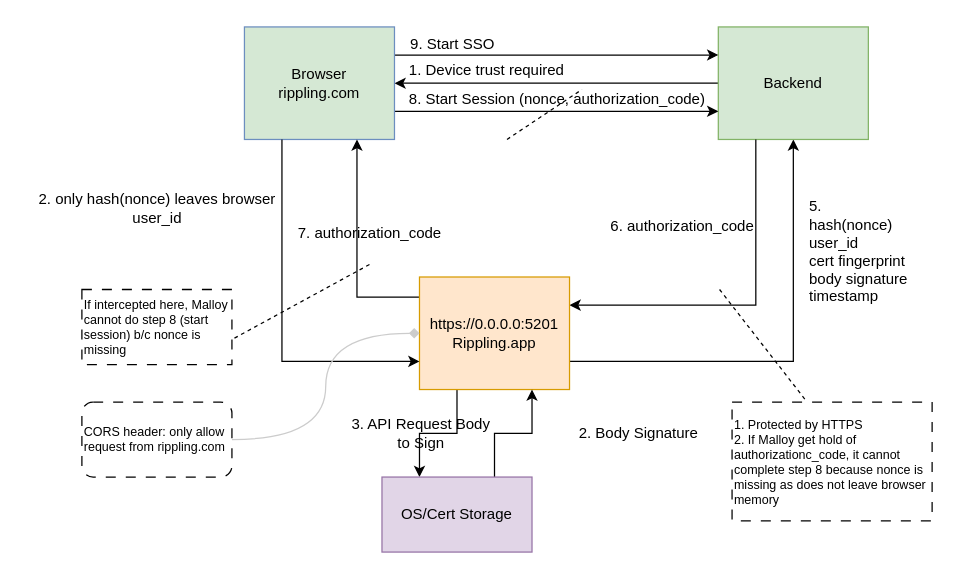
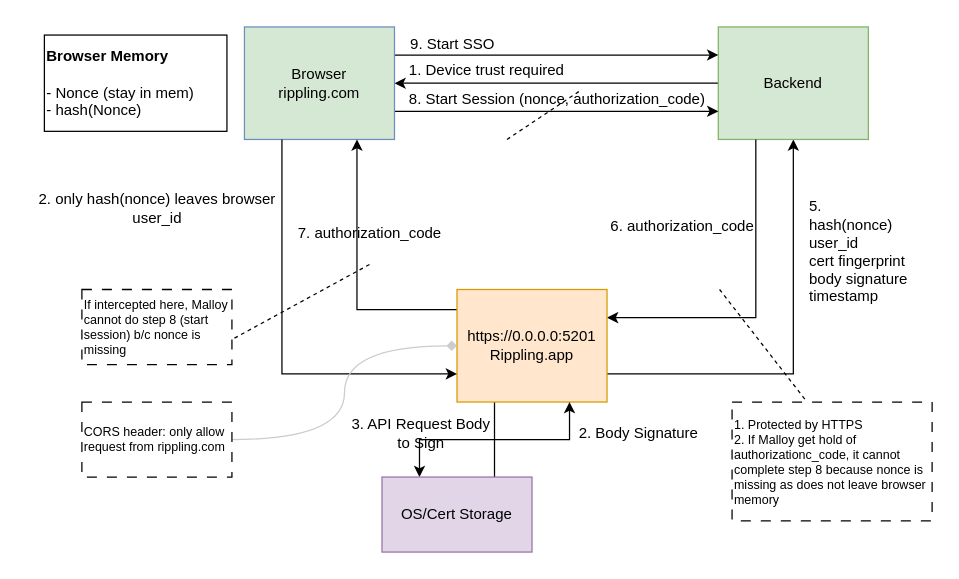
none -> (136, 83)
(494, 333) -> (532, 346)
(157, 439) -> (157, 439)
